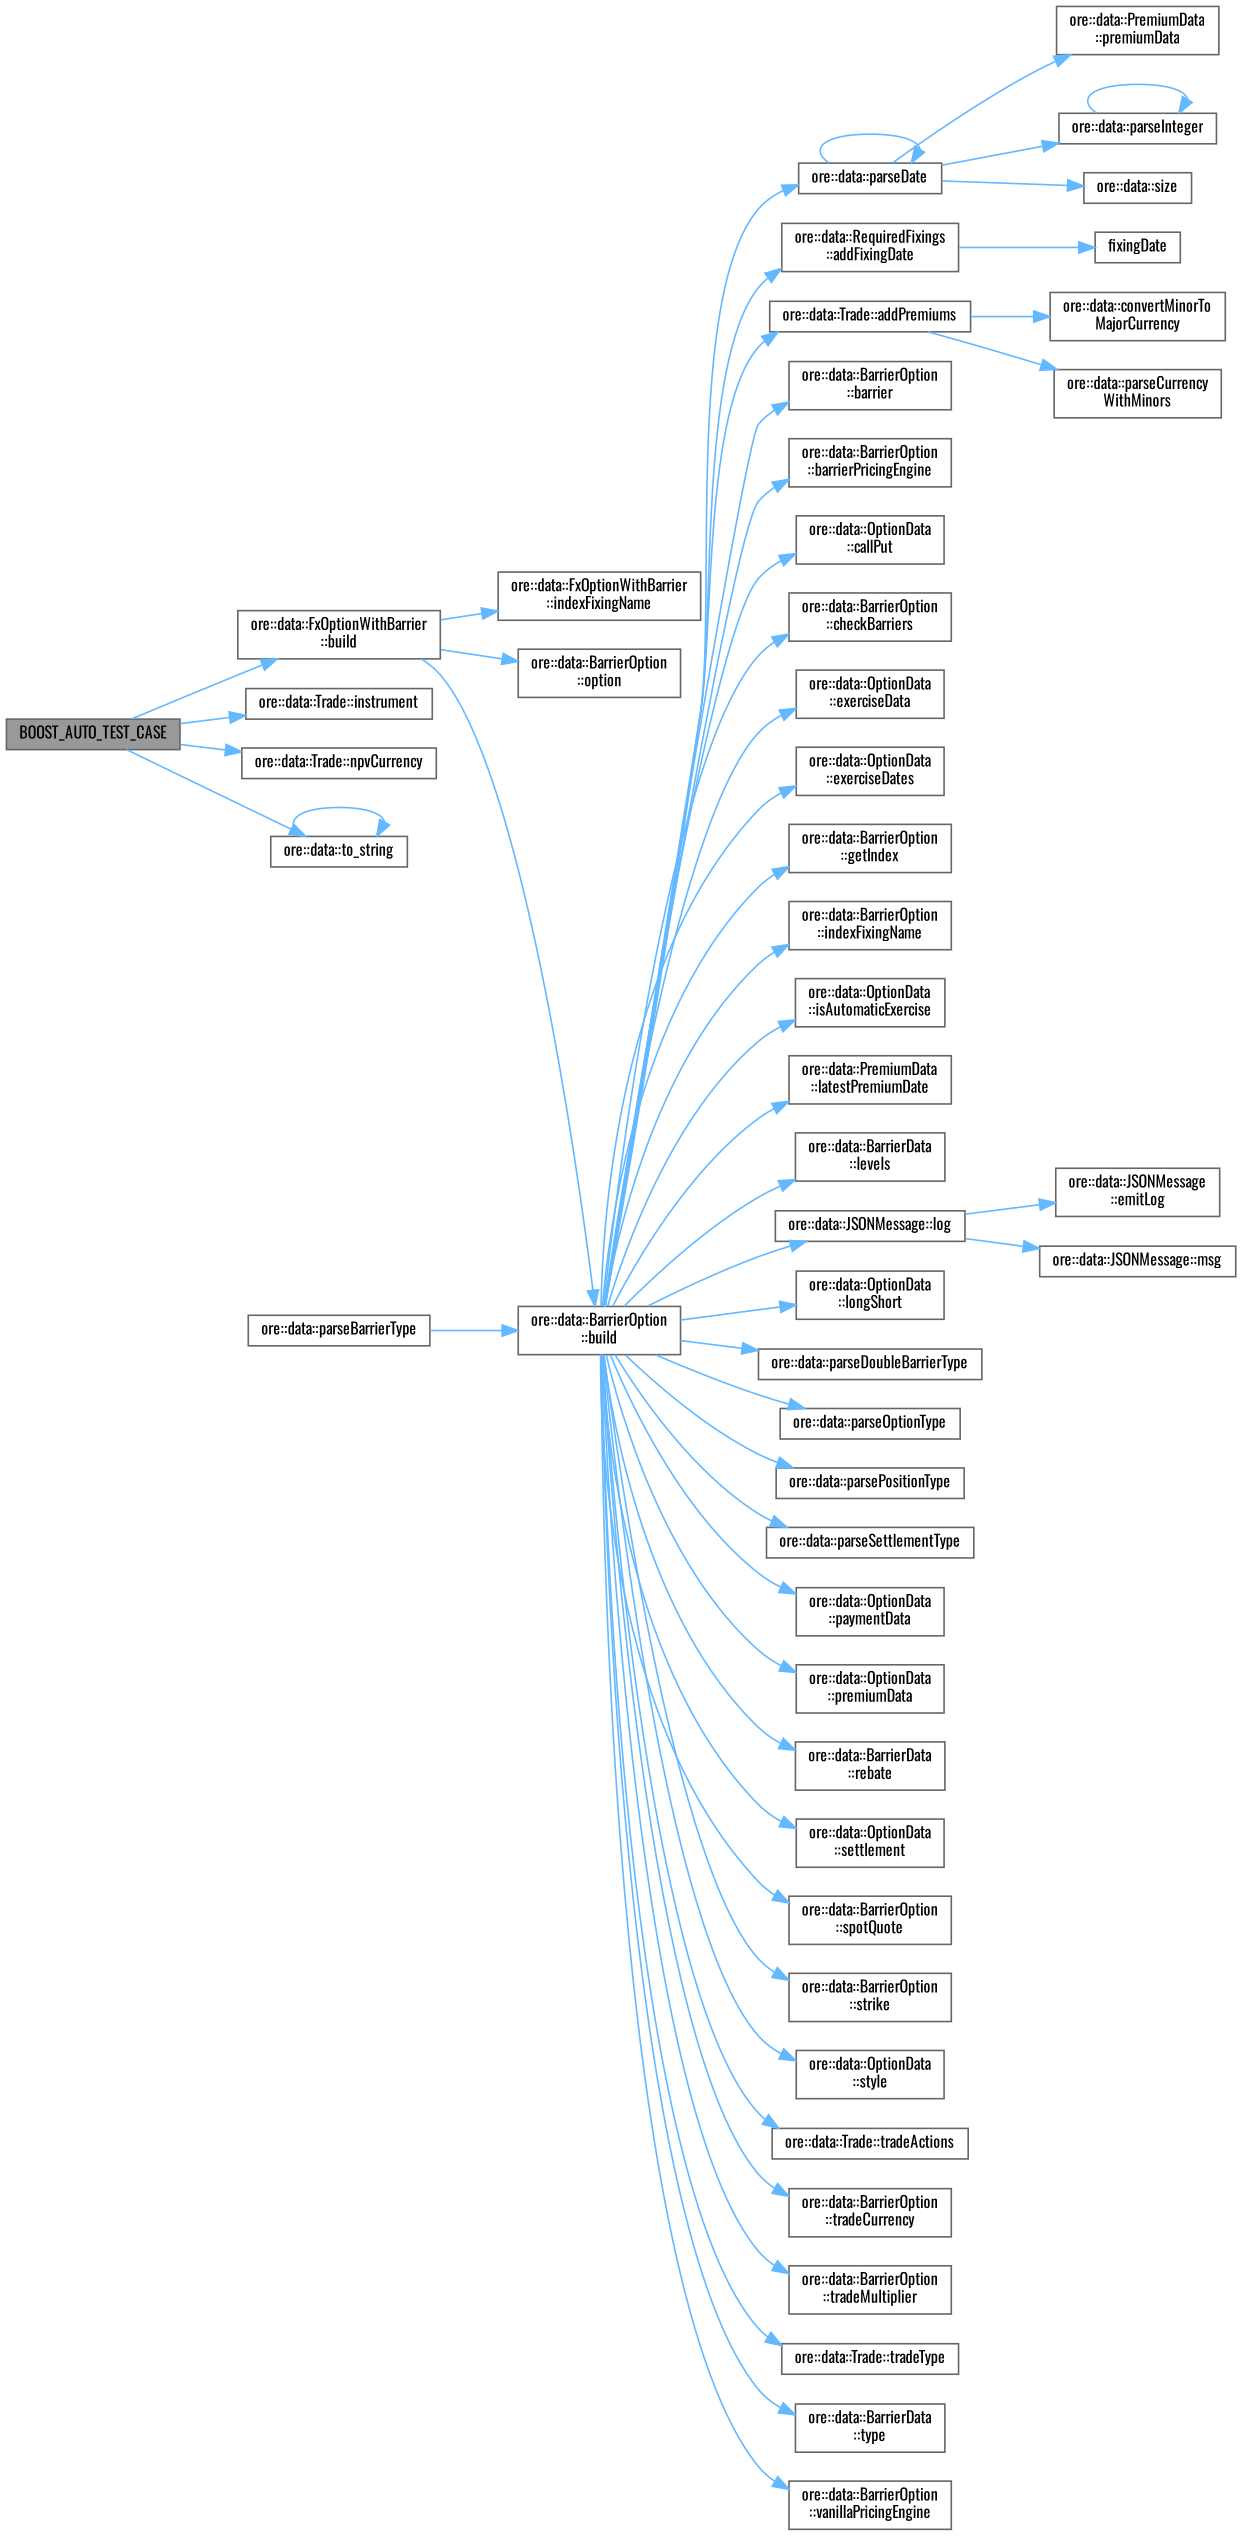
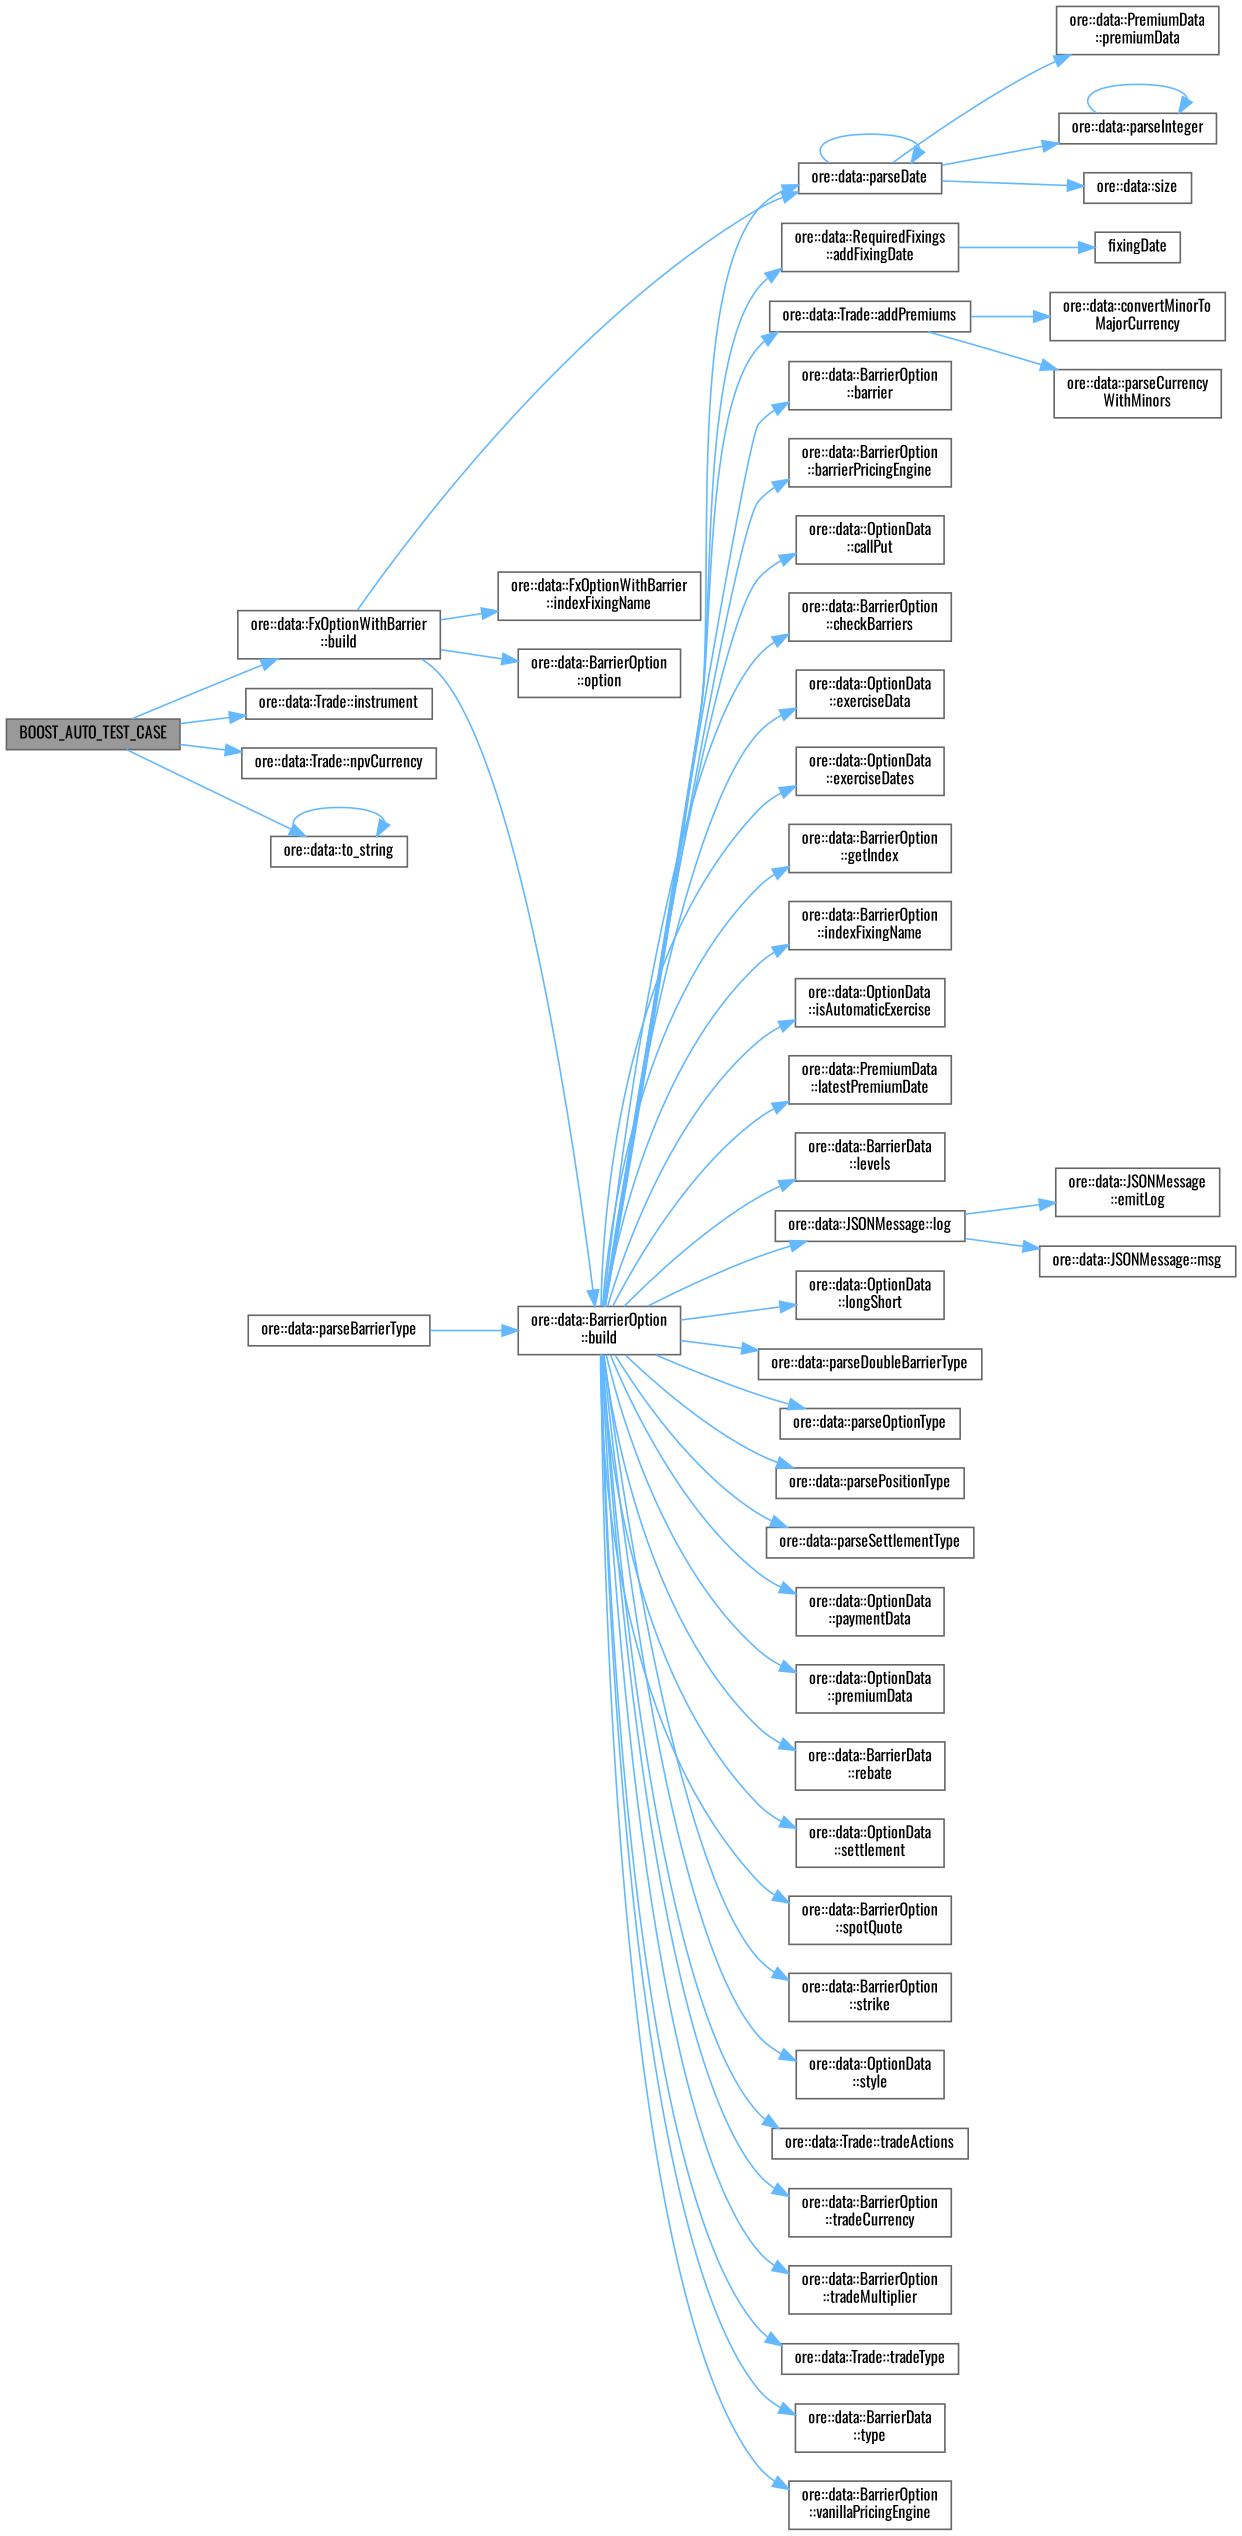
none -> (548, 380)
